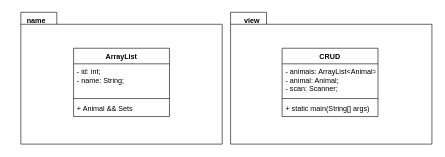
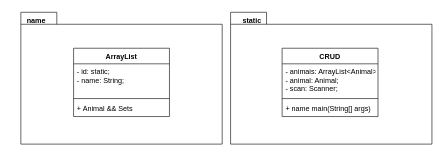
(252, 20) -> (252, 20)
(91, 72) -> (97, 72)
(336, 109) -> (333, 109)
